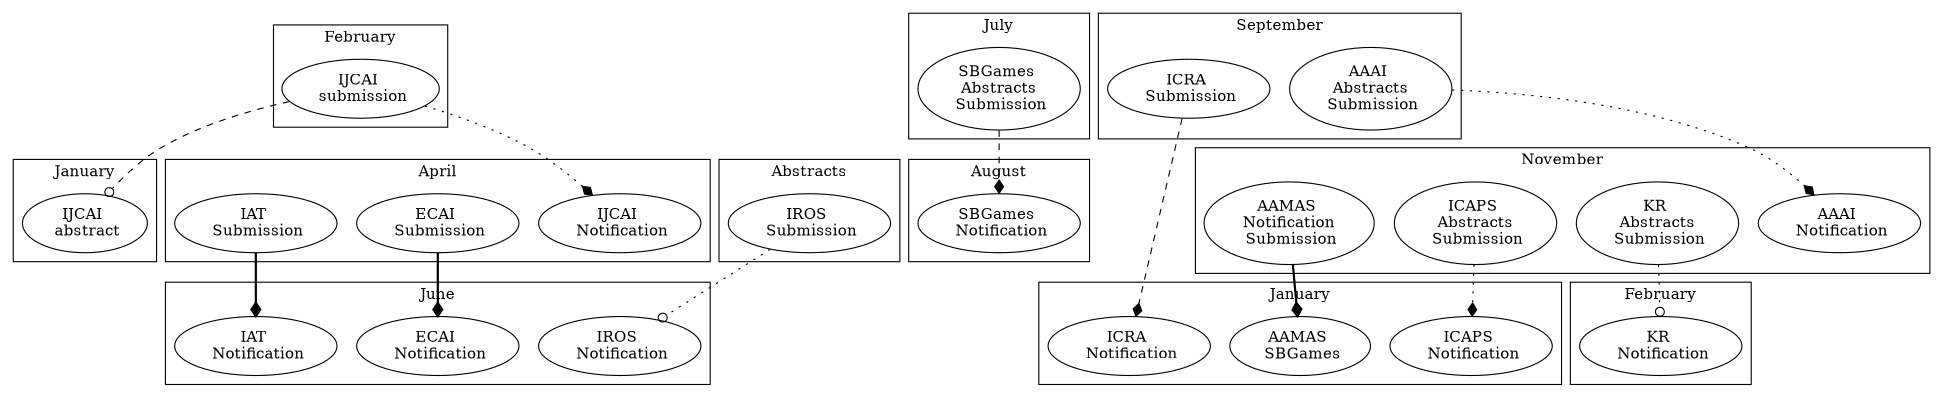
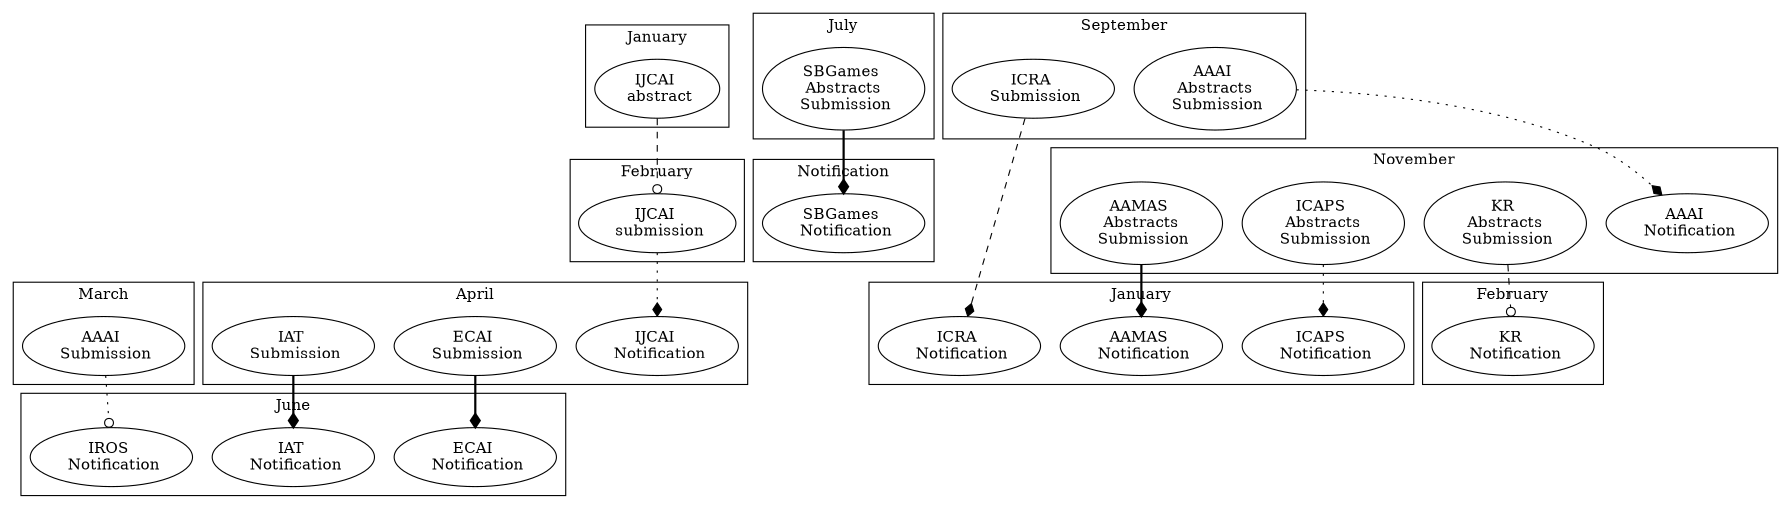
(194, 131) -> (657, 152)
(999, 153) -> (844, 153)
(809, 172) -> (104, 295)
(999, 172) -> (844, 172)
(809, 223) -> (104, 346)
(1289, 223) -> (1141, 223)
(1659, 289) -> (1509, 289)
(1300, 346) -> (1141, 346)
